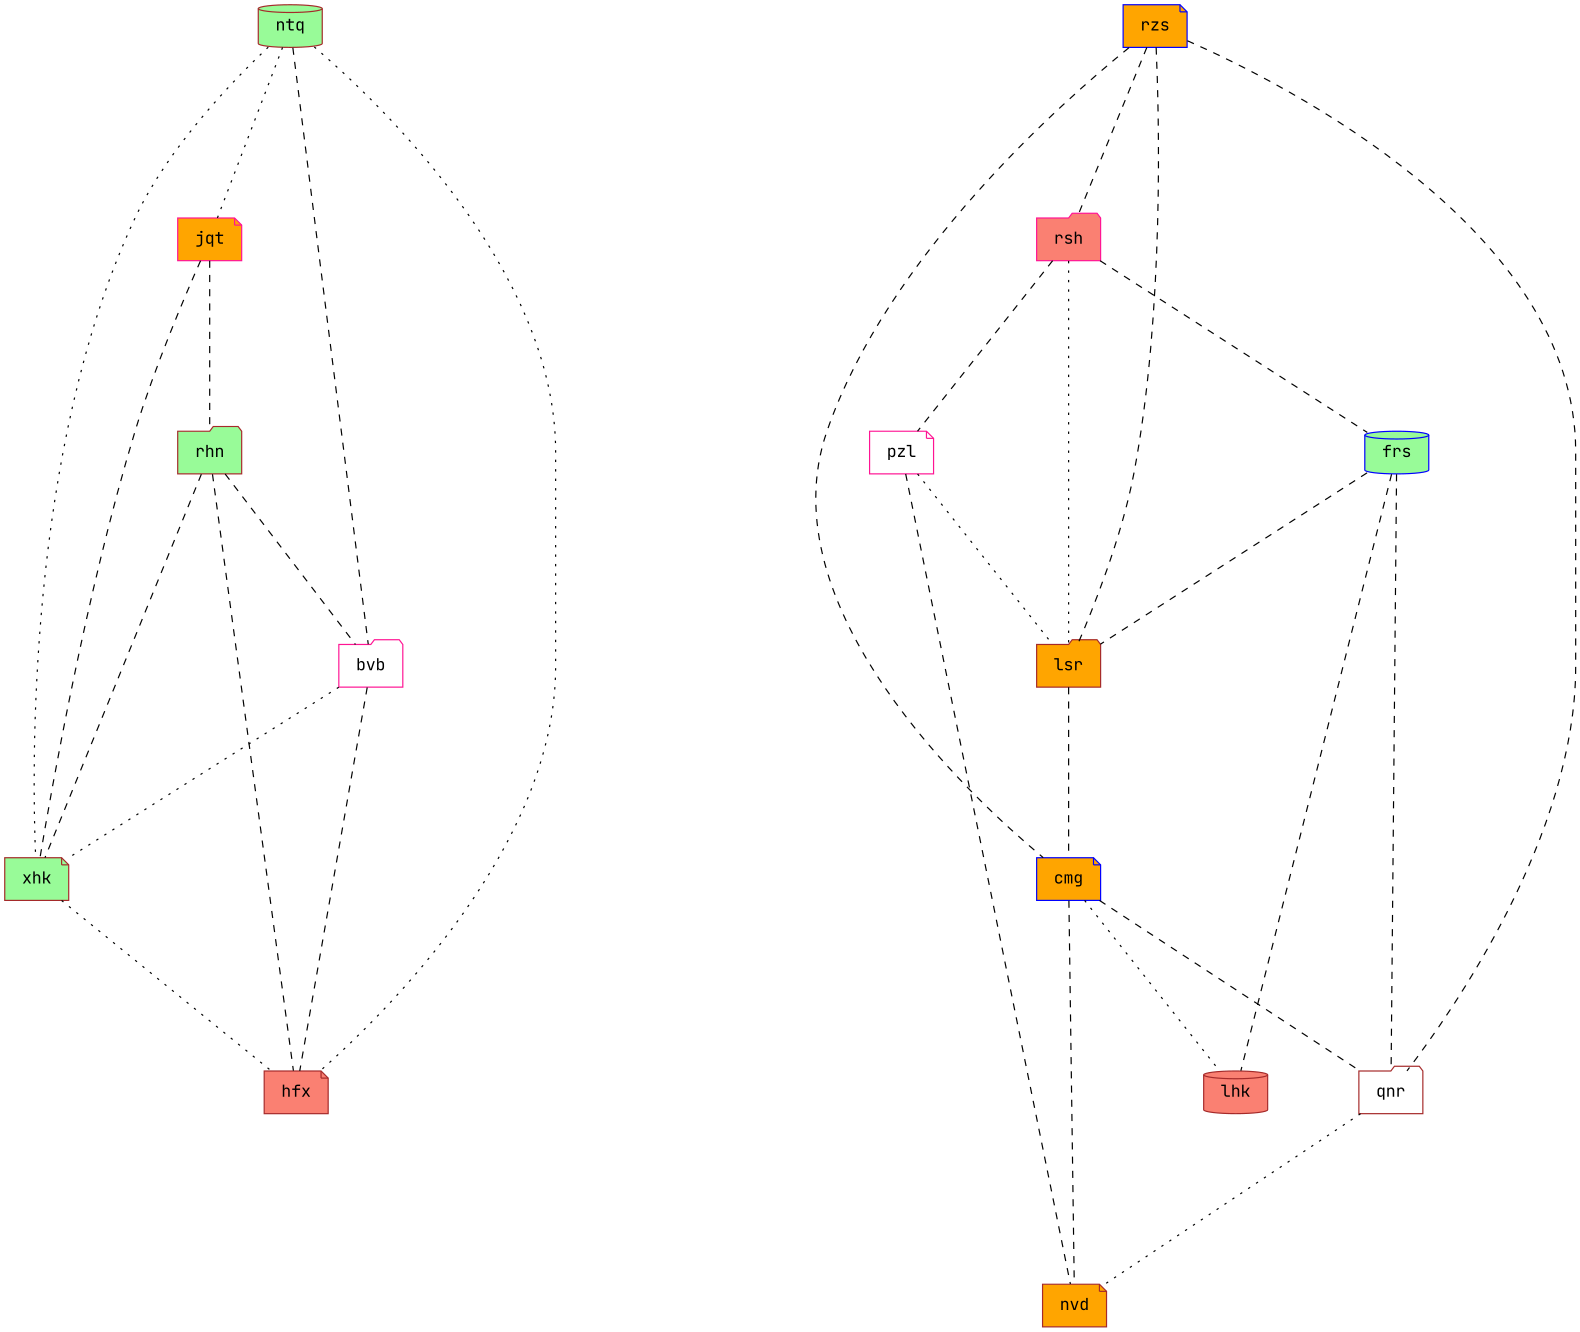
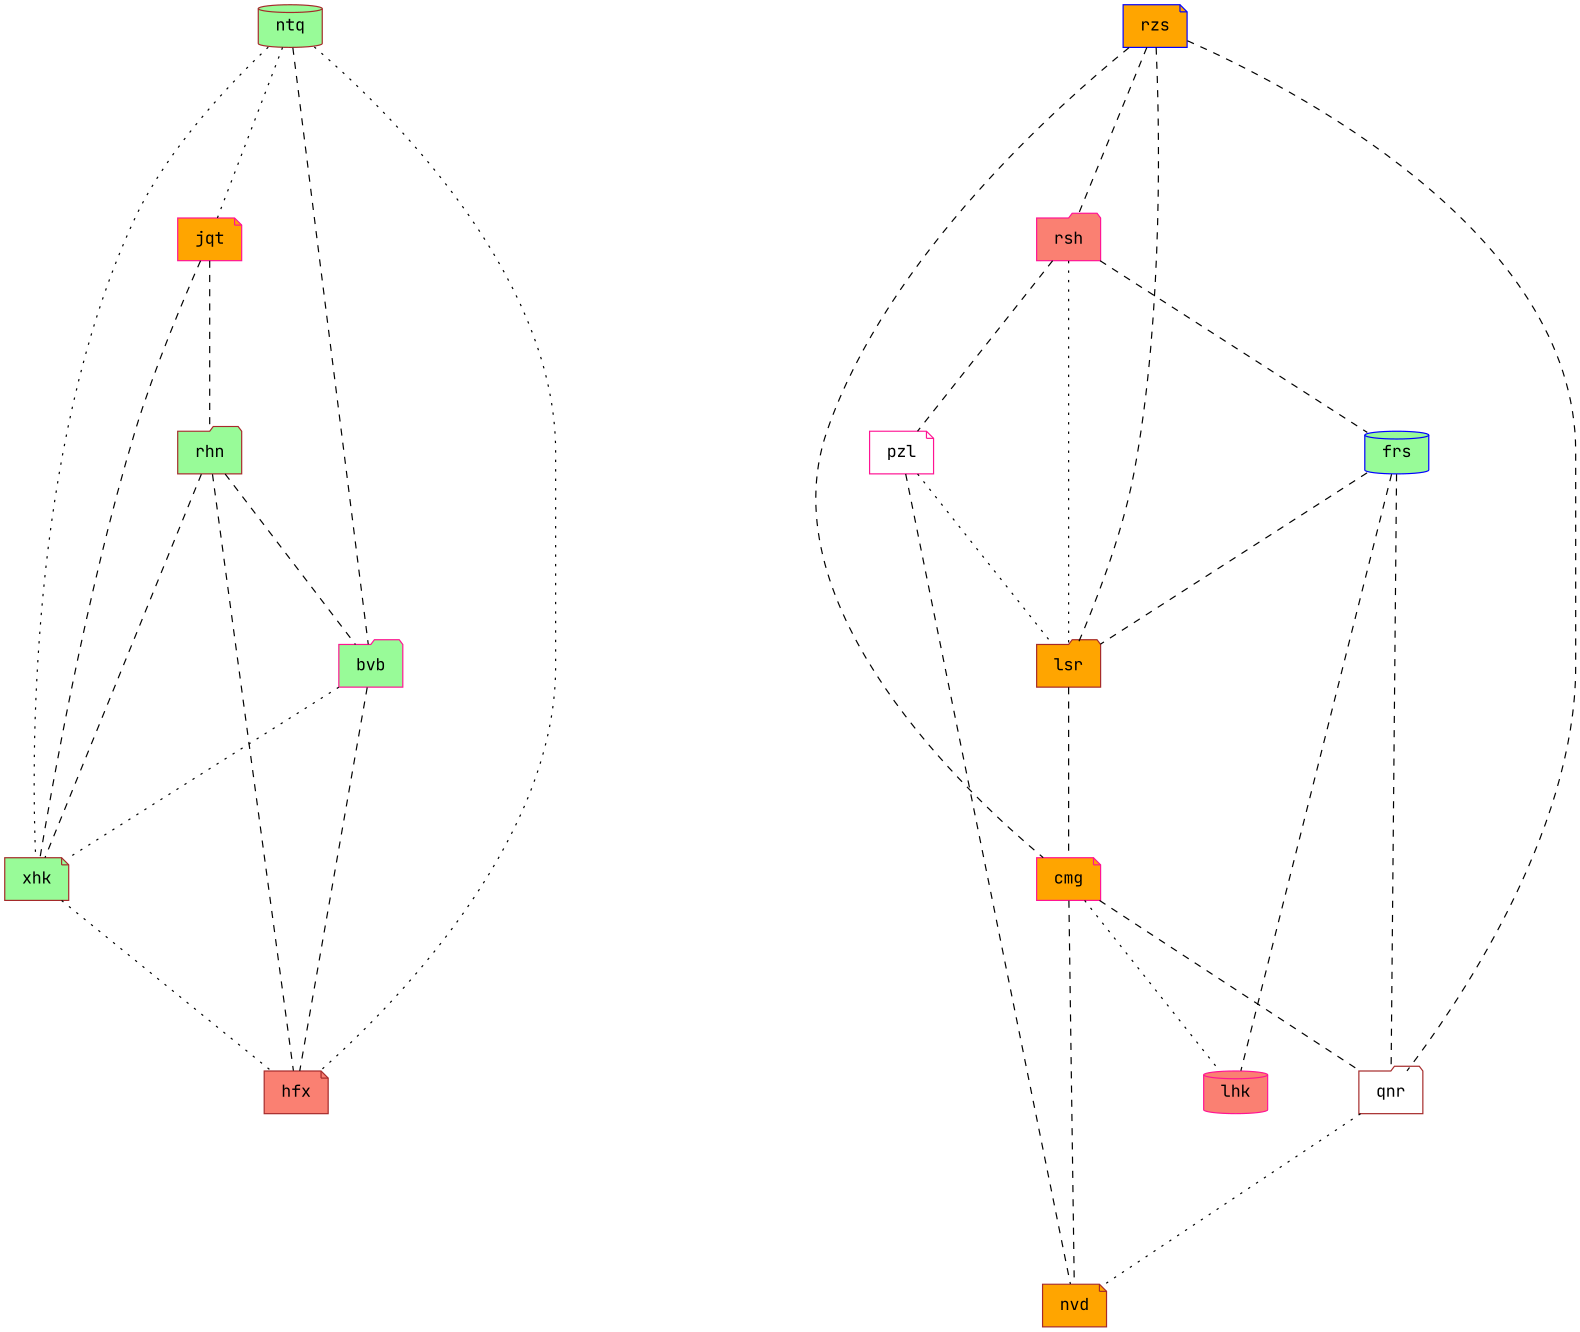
(371, 666) -> (371, 666)
(1069, 879) -> (1069, 879)
(1236, 1092) -> (1236, 1092)
